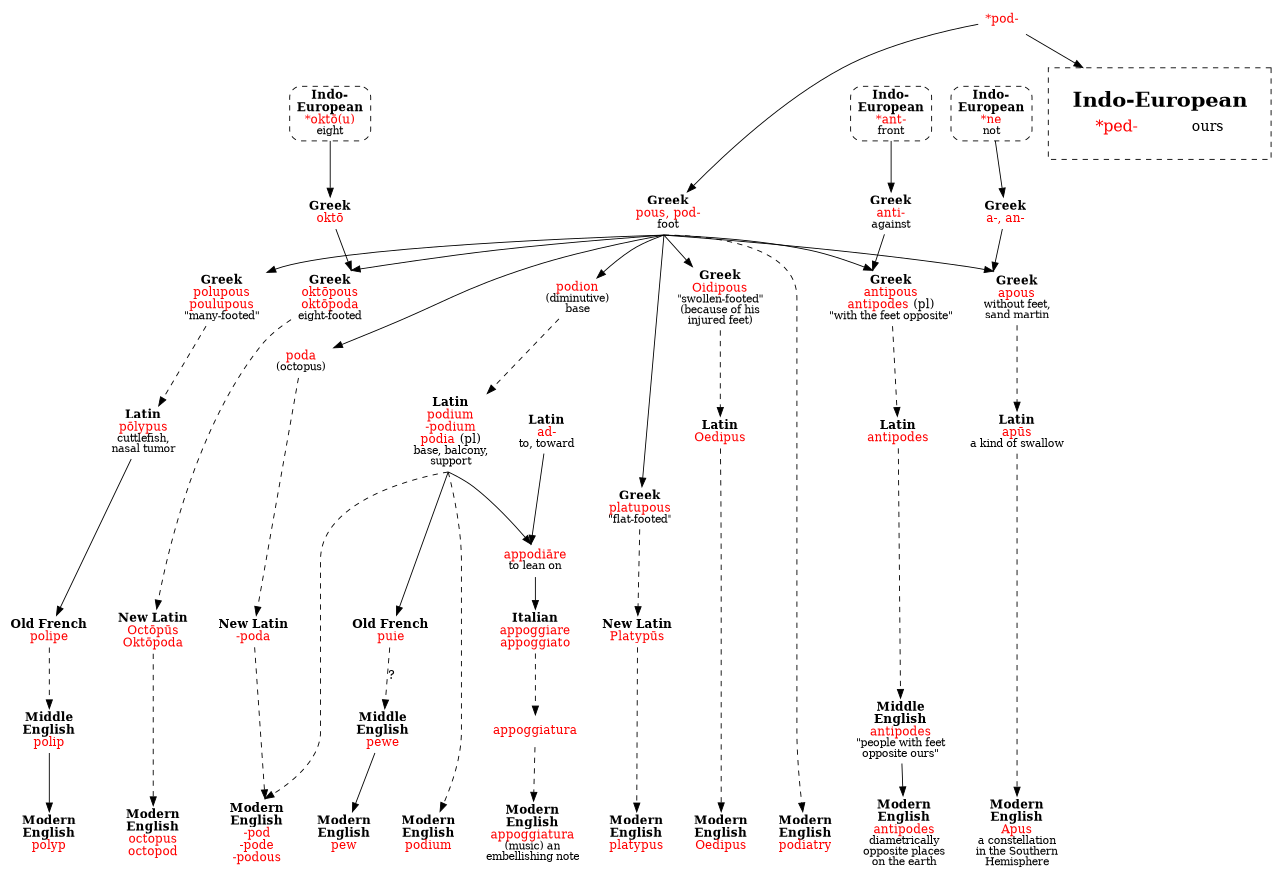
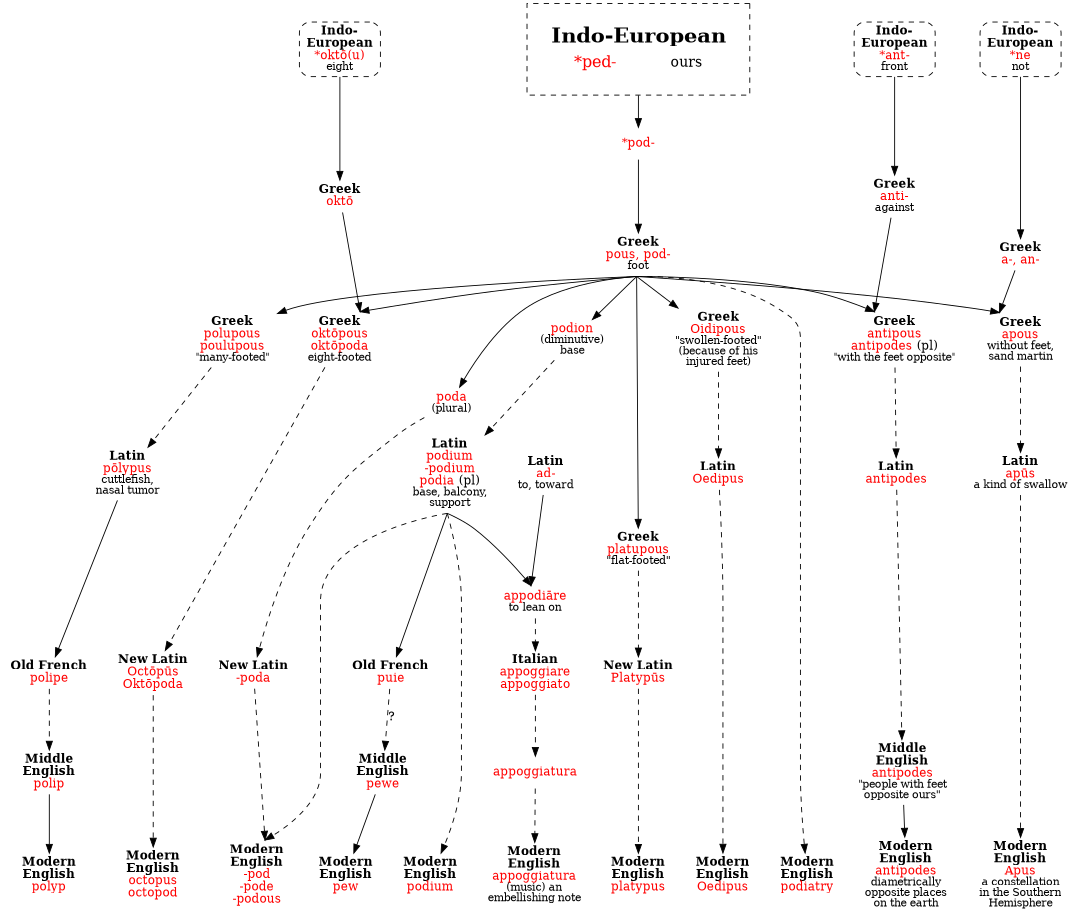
(1051, 49) -> (638, 107)
(301, 367) -> (452, 409)
(535, 589) -> (535, 630)
